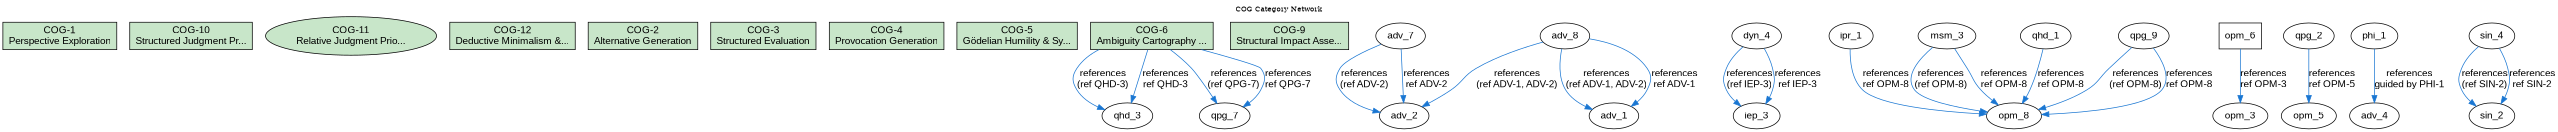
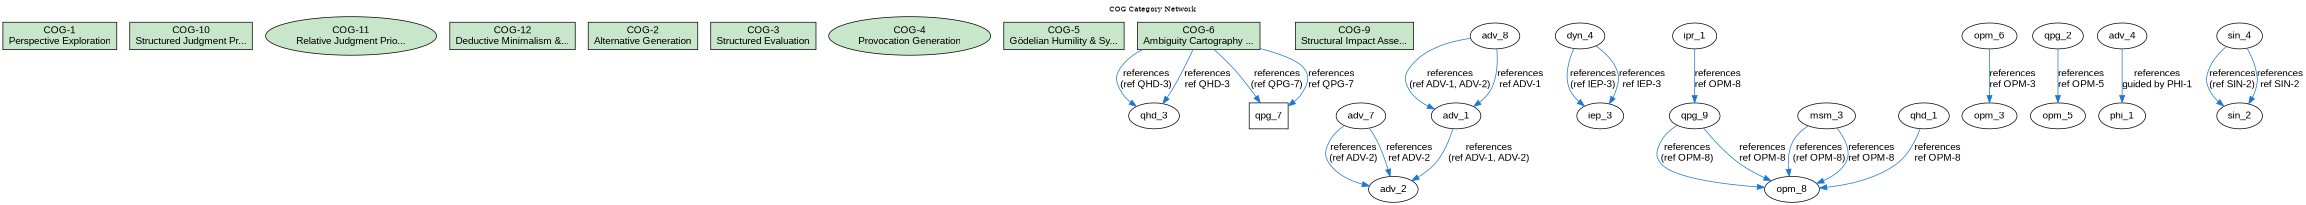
(887, 36) -> (910, 36)
(2240, 36) -> (1990, 36)
(1482, 65) -> (1440, 157)
(2374, 72) -> (2122, 72)
(1898, 104) -> (1695, 72)
(1225, 116) -> (1269, 116)
